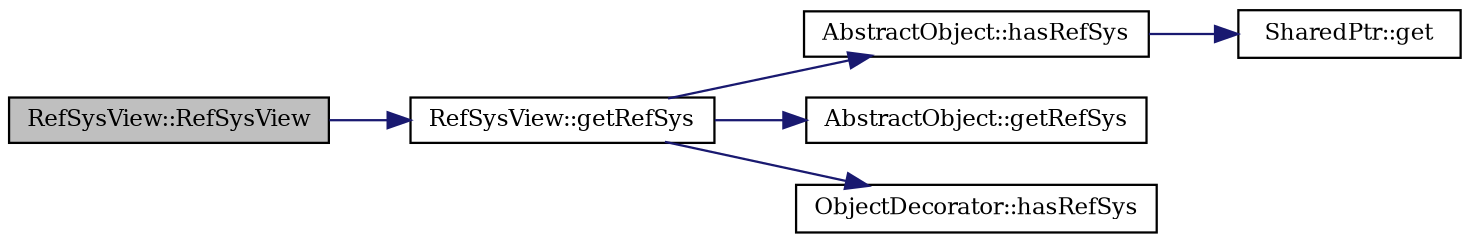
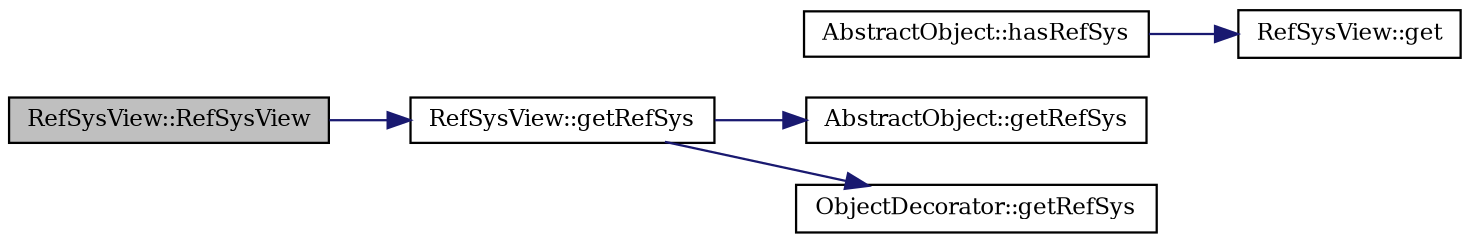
(1349, 34) -> (1349, 34)
(759, 79) -> none
(976, 209) -> (976, 209)
